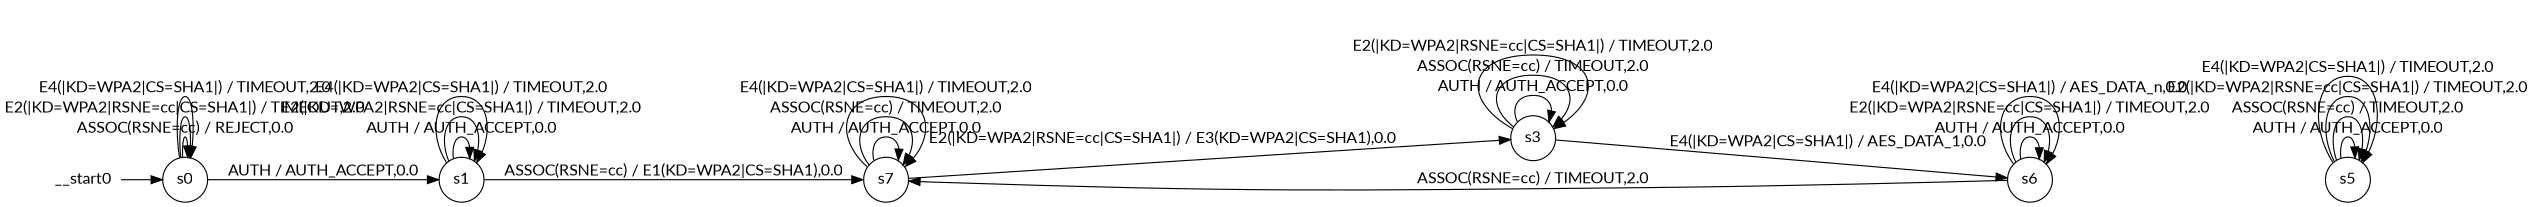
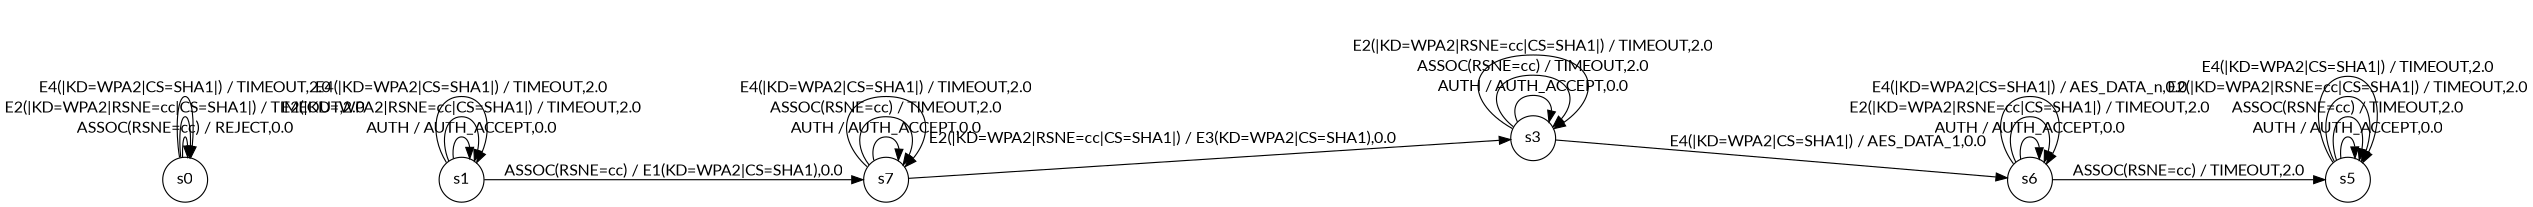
(83, 180) -> none
(317, 180) -> none
(1464, 189) -> (2183, 180)
